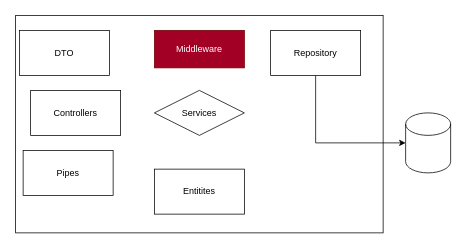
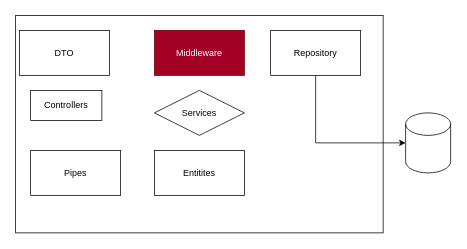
(199, 49) -> (199, 53)
(75, 113) -> (66, 105)
(68, 173) -> (75, 173)
(199, 192) -> (199, 173)
